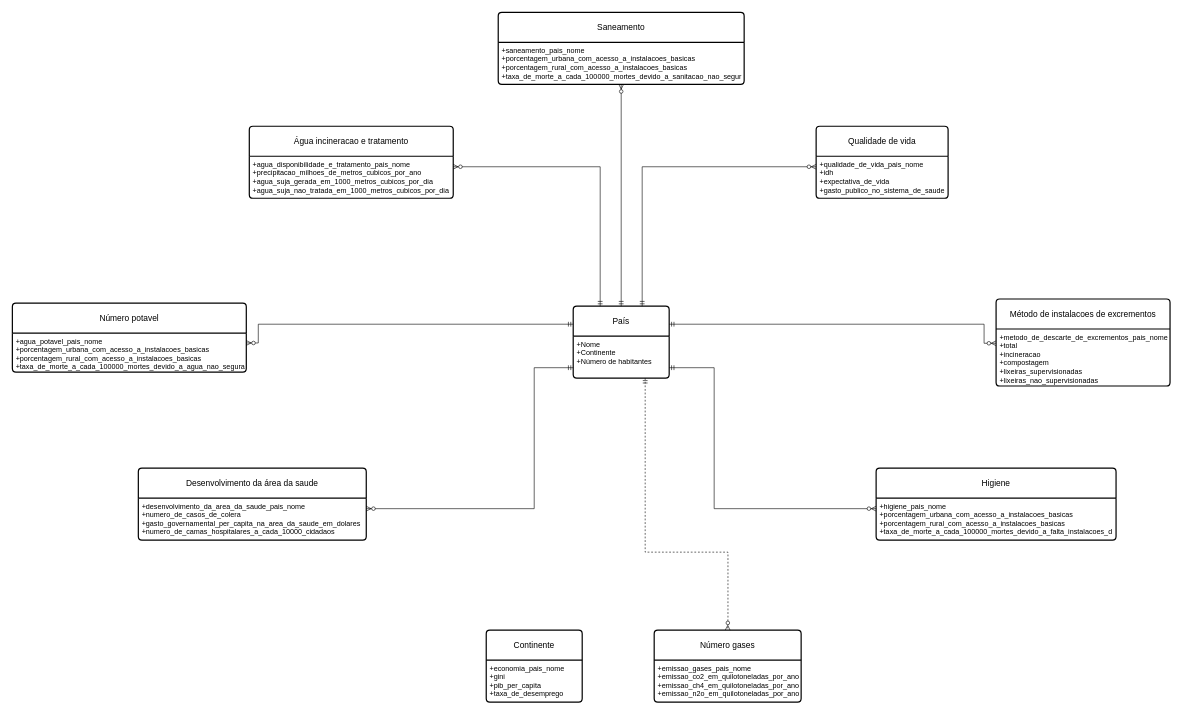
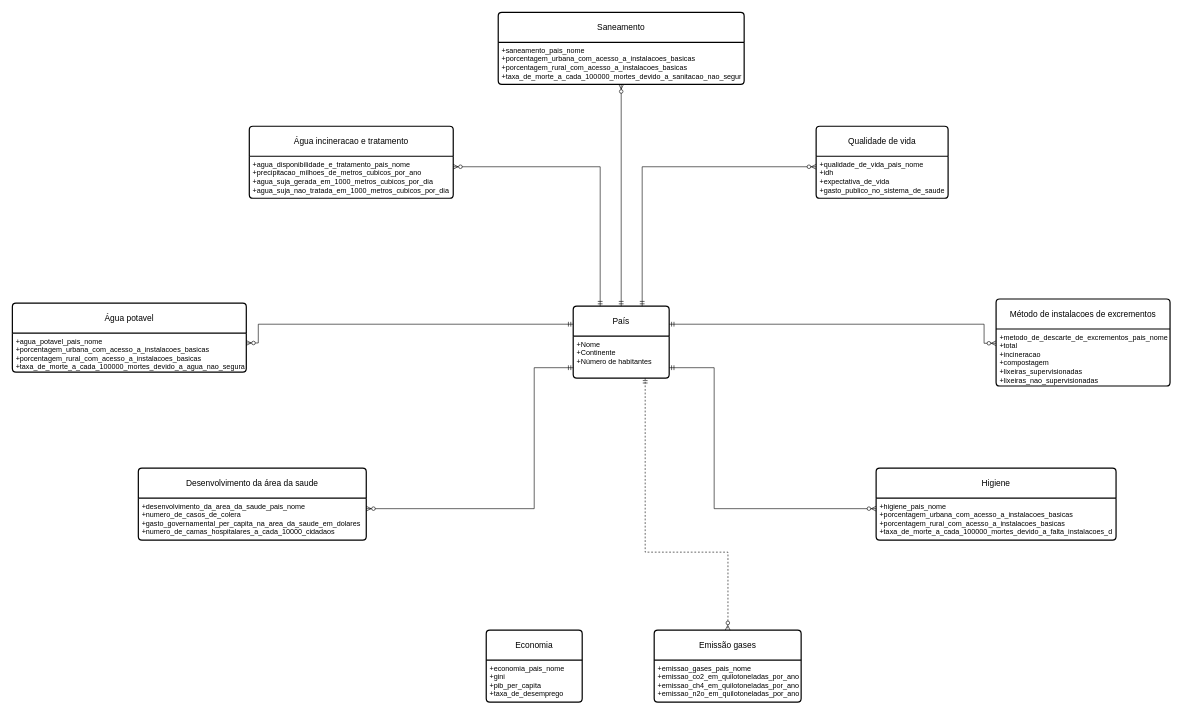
(129, 318) -> (129, 318)
(534, 645) -> (534, 645)
(728, 645) -> (728, 645)
